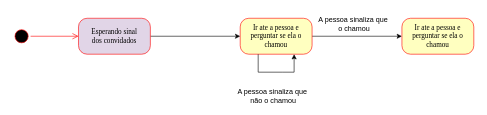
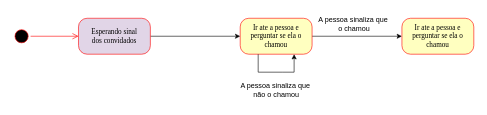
(273, 96) -> (276, 90)
